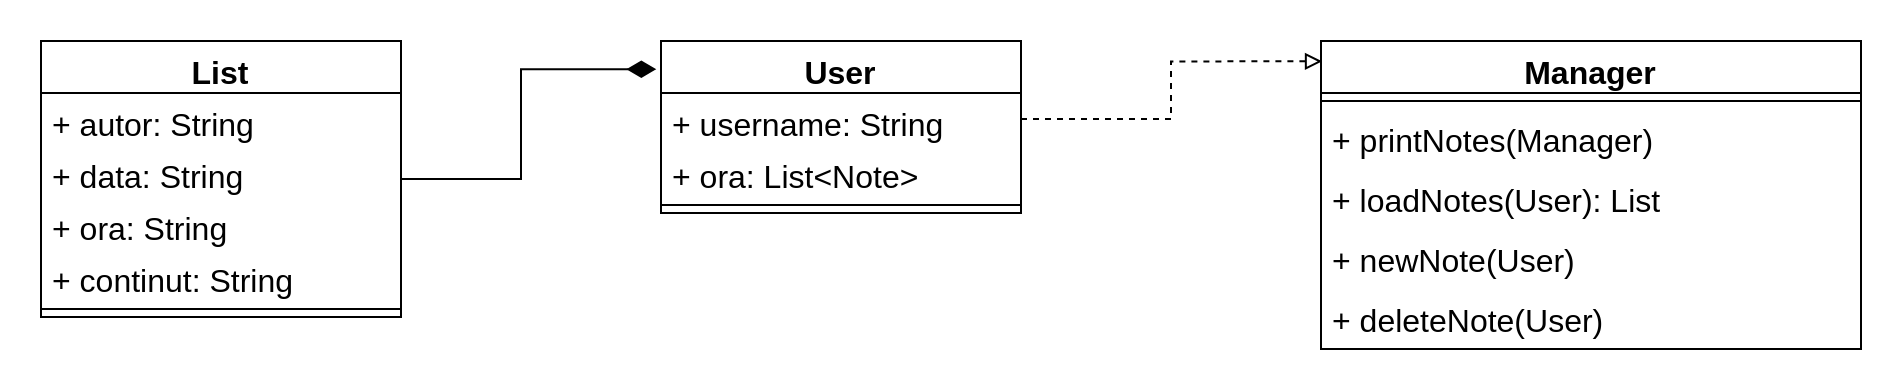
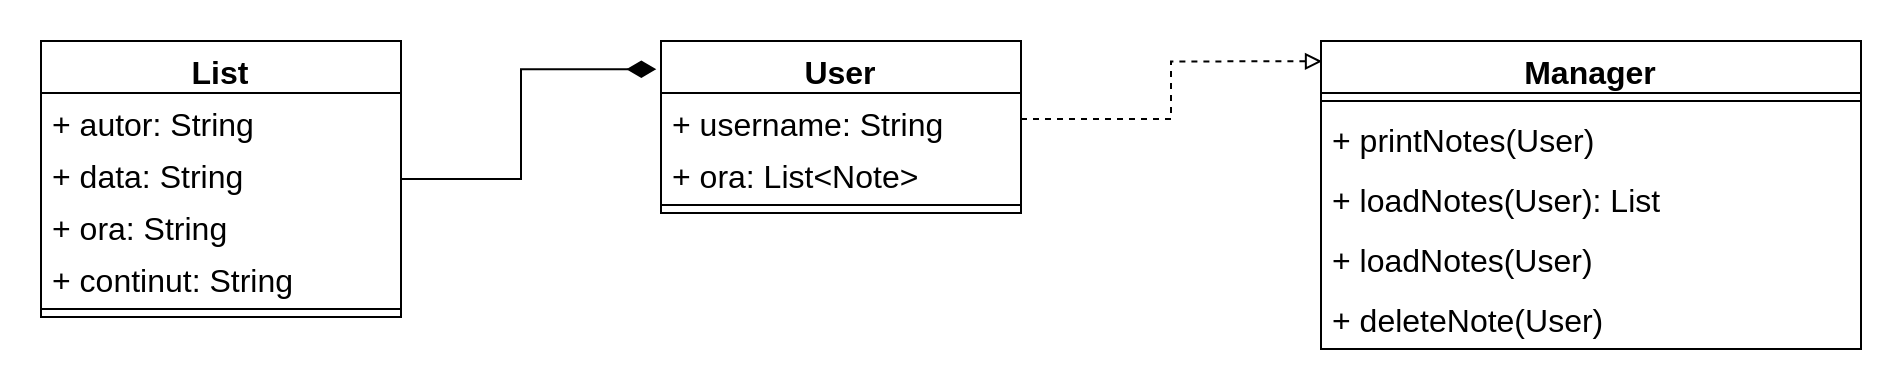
(1513, 142) -> (1486, 142)
(1463, 262) -> (1477, 262)
